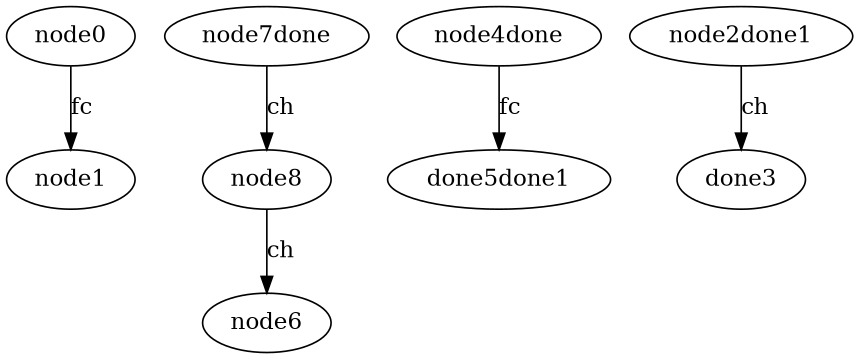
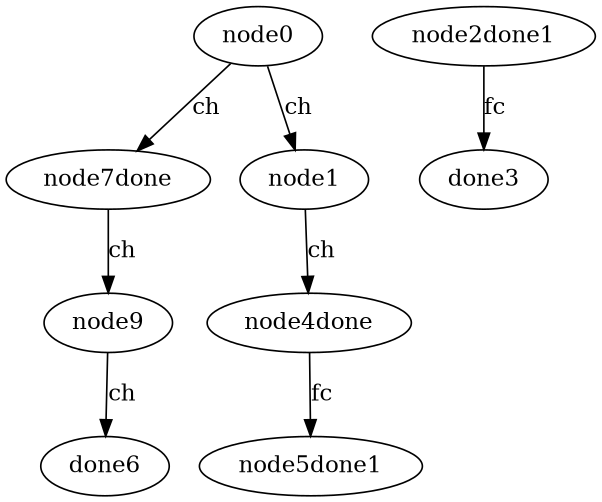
none -> (190, 102)
(82, 108) -> (299, 108)
(755, 108) -> (495, 108)
(267, 180) -> (108, 323)
(499, 180) -> (311, 466)
none -> (306, 243)
(267, 323) -> (105, 466)
